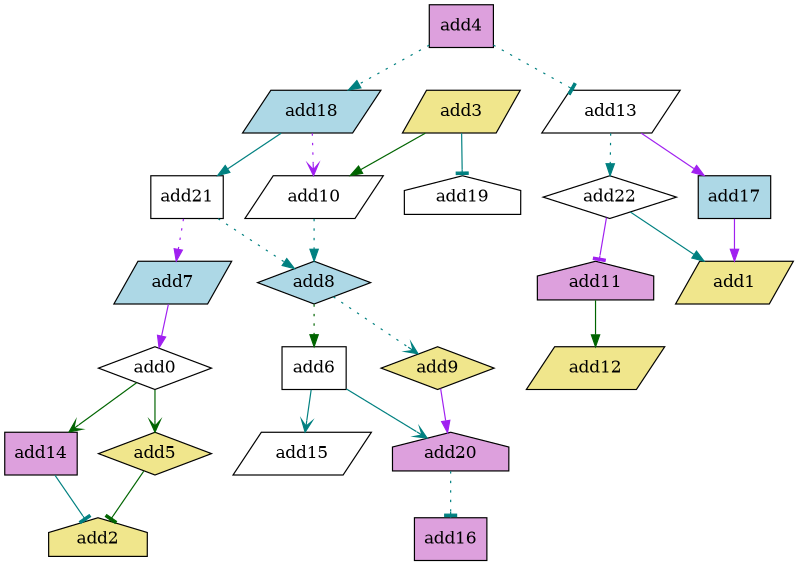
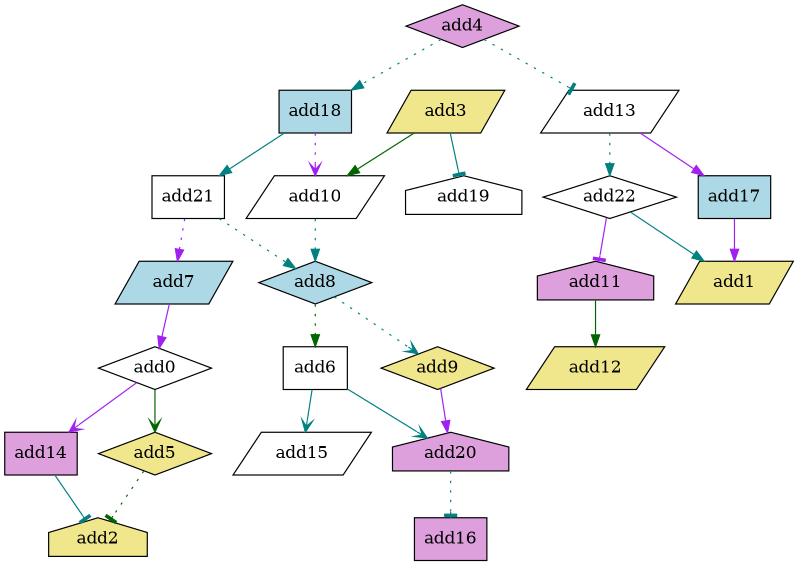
(461, 26) -> (463, 26)
(312, 112) -> (315, 112)
(108, 404) -> (108, 404)
(128, 494) -> (128, 494)
